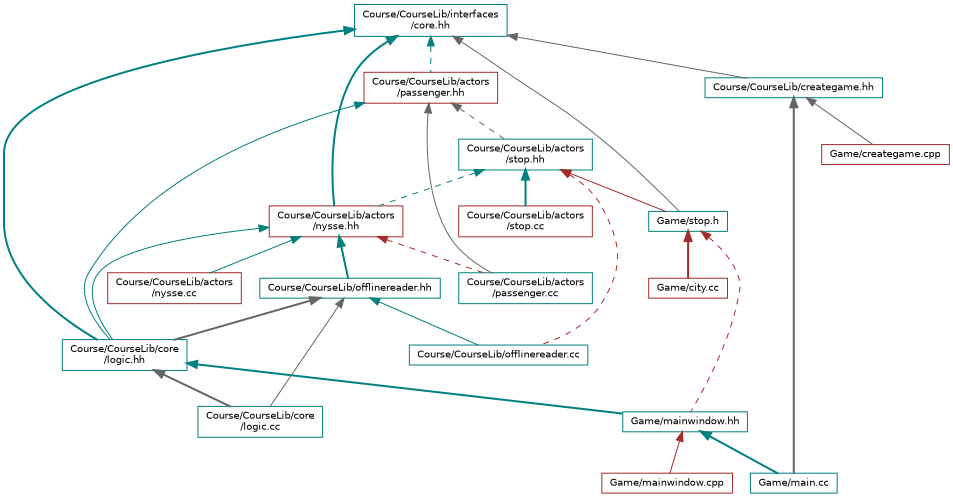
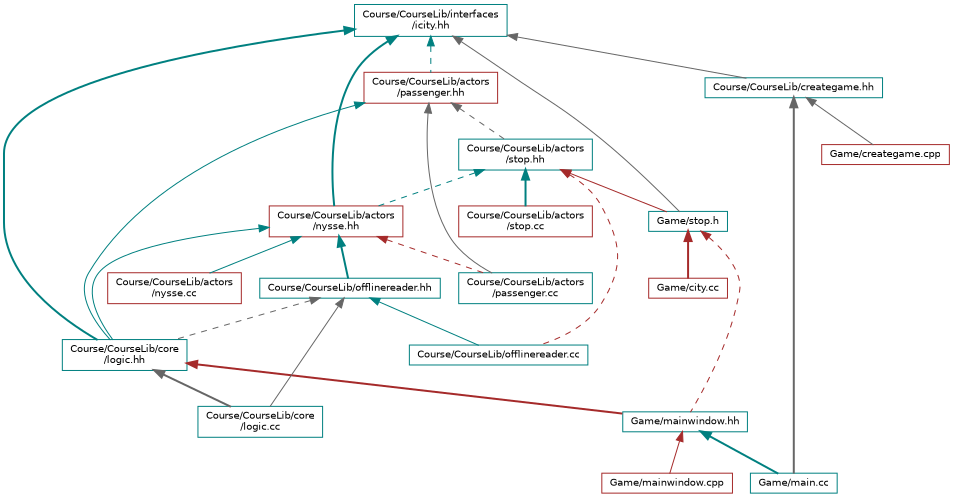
(431, 20) -> (431, 20)
(242, 320) -> (242, 320)
(410, 389) -> (410, 389)
